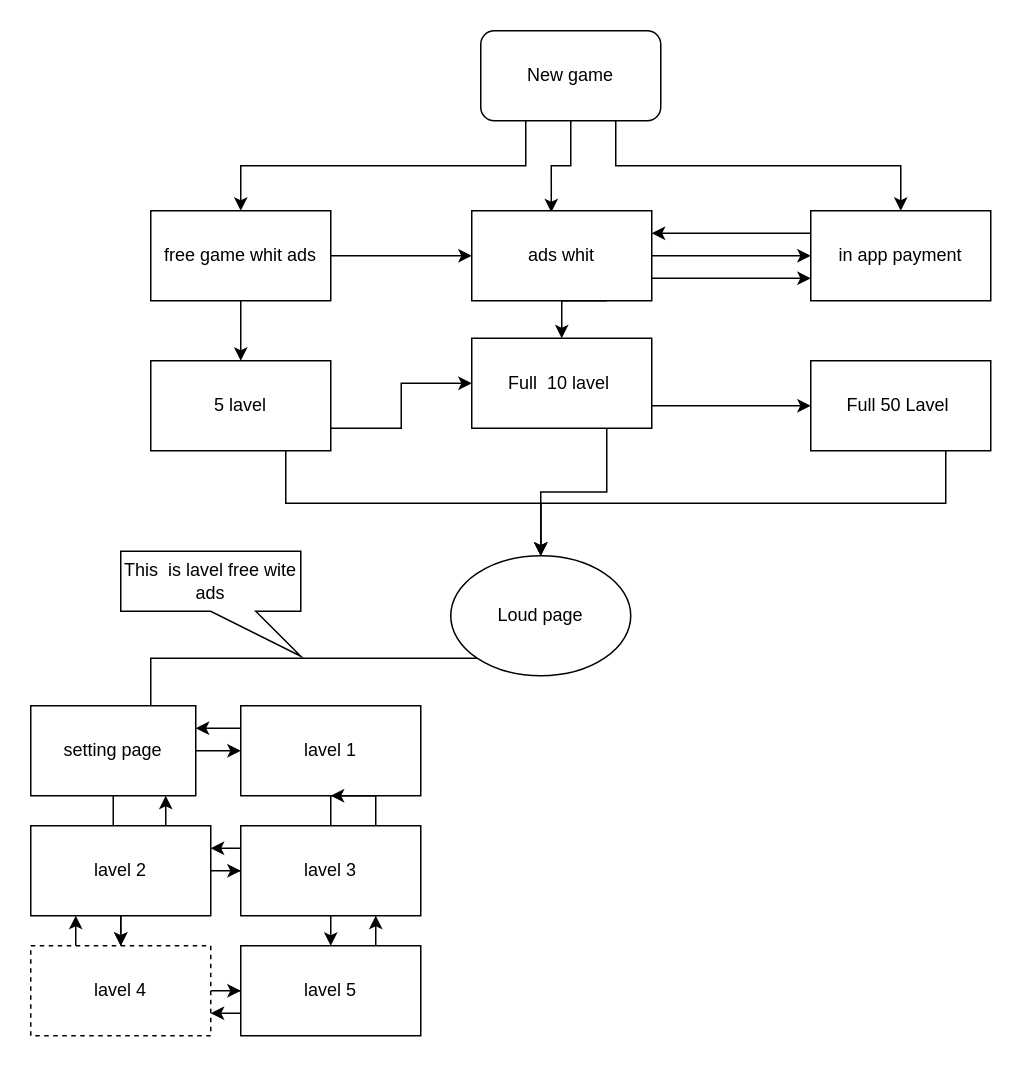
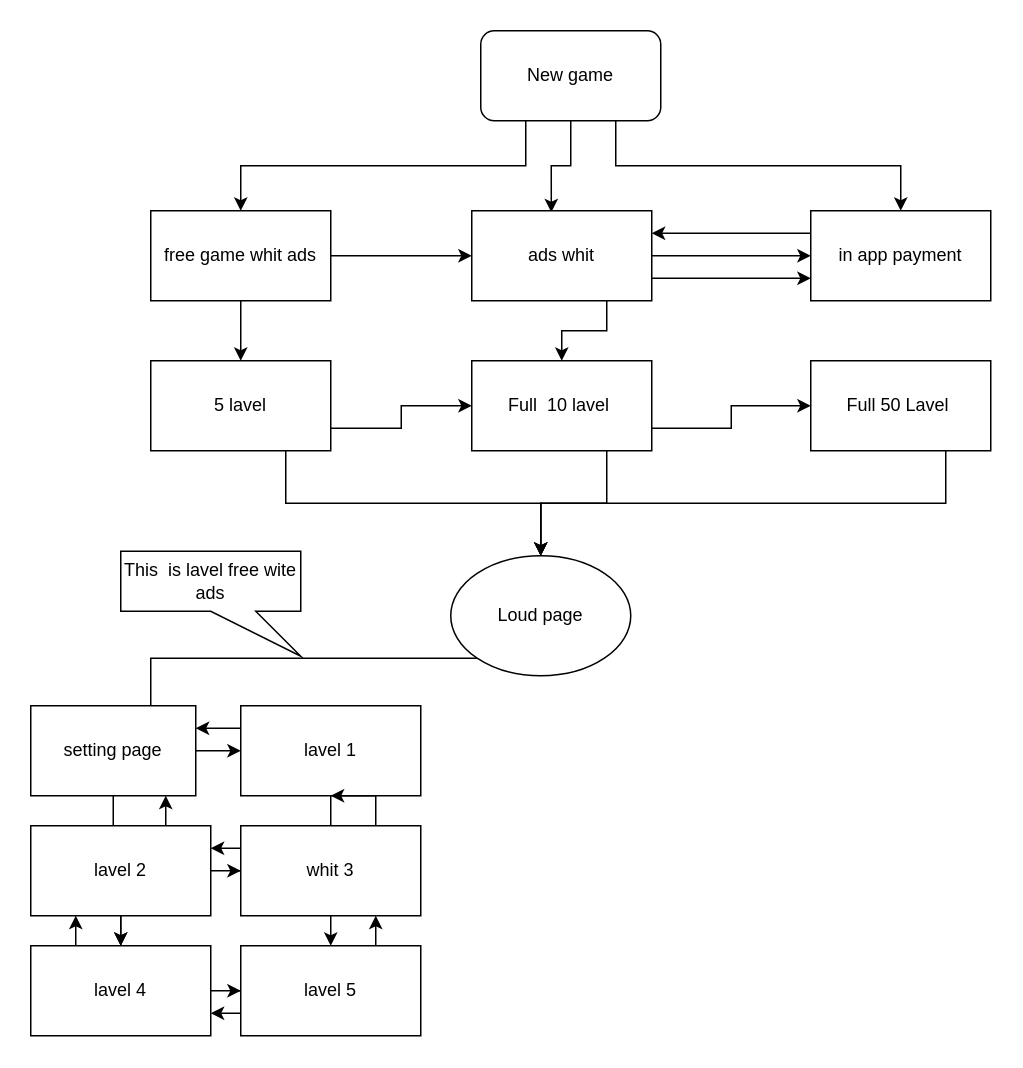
(562, 383) -> (562, 406)
(331, 871) -> (331, 871)
(121, 991) -> (121, 991)
